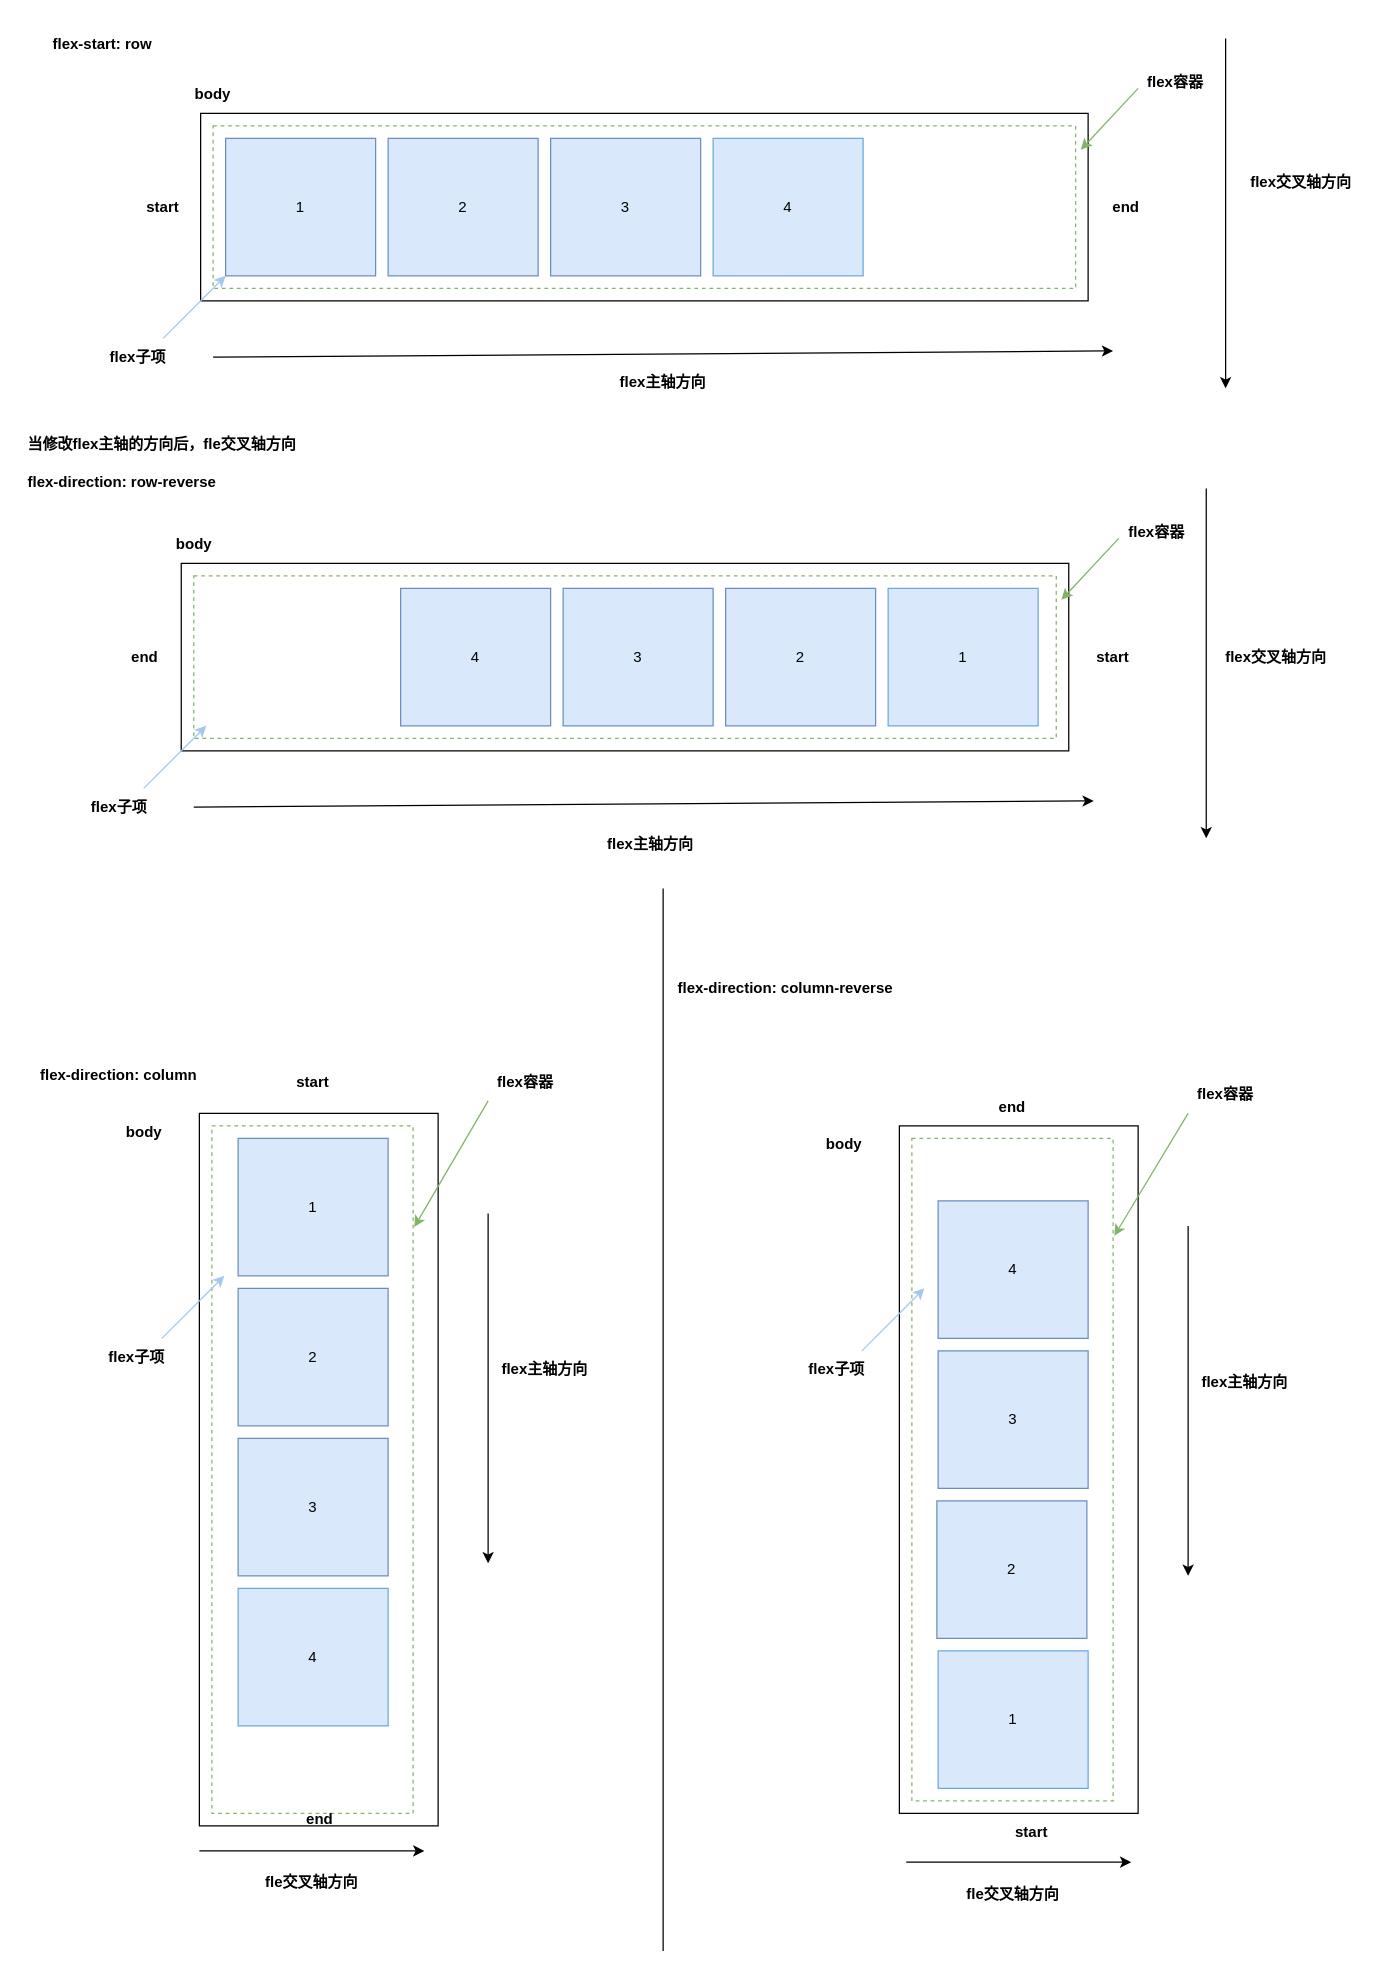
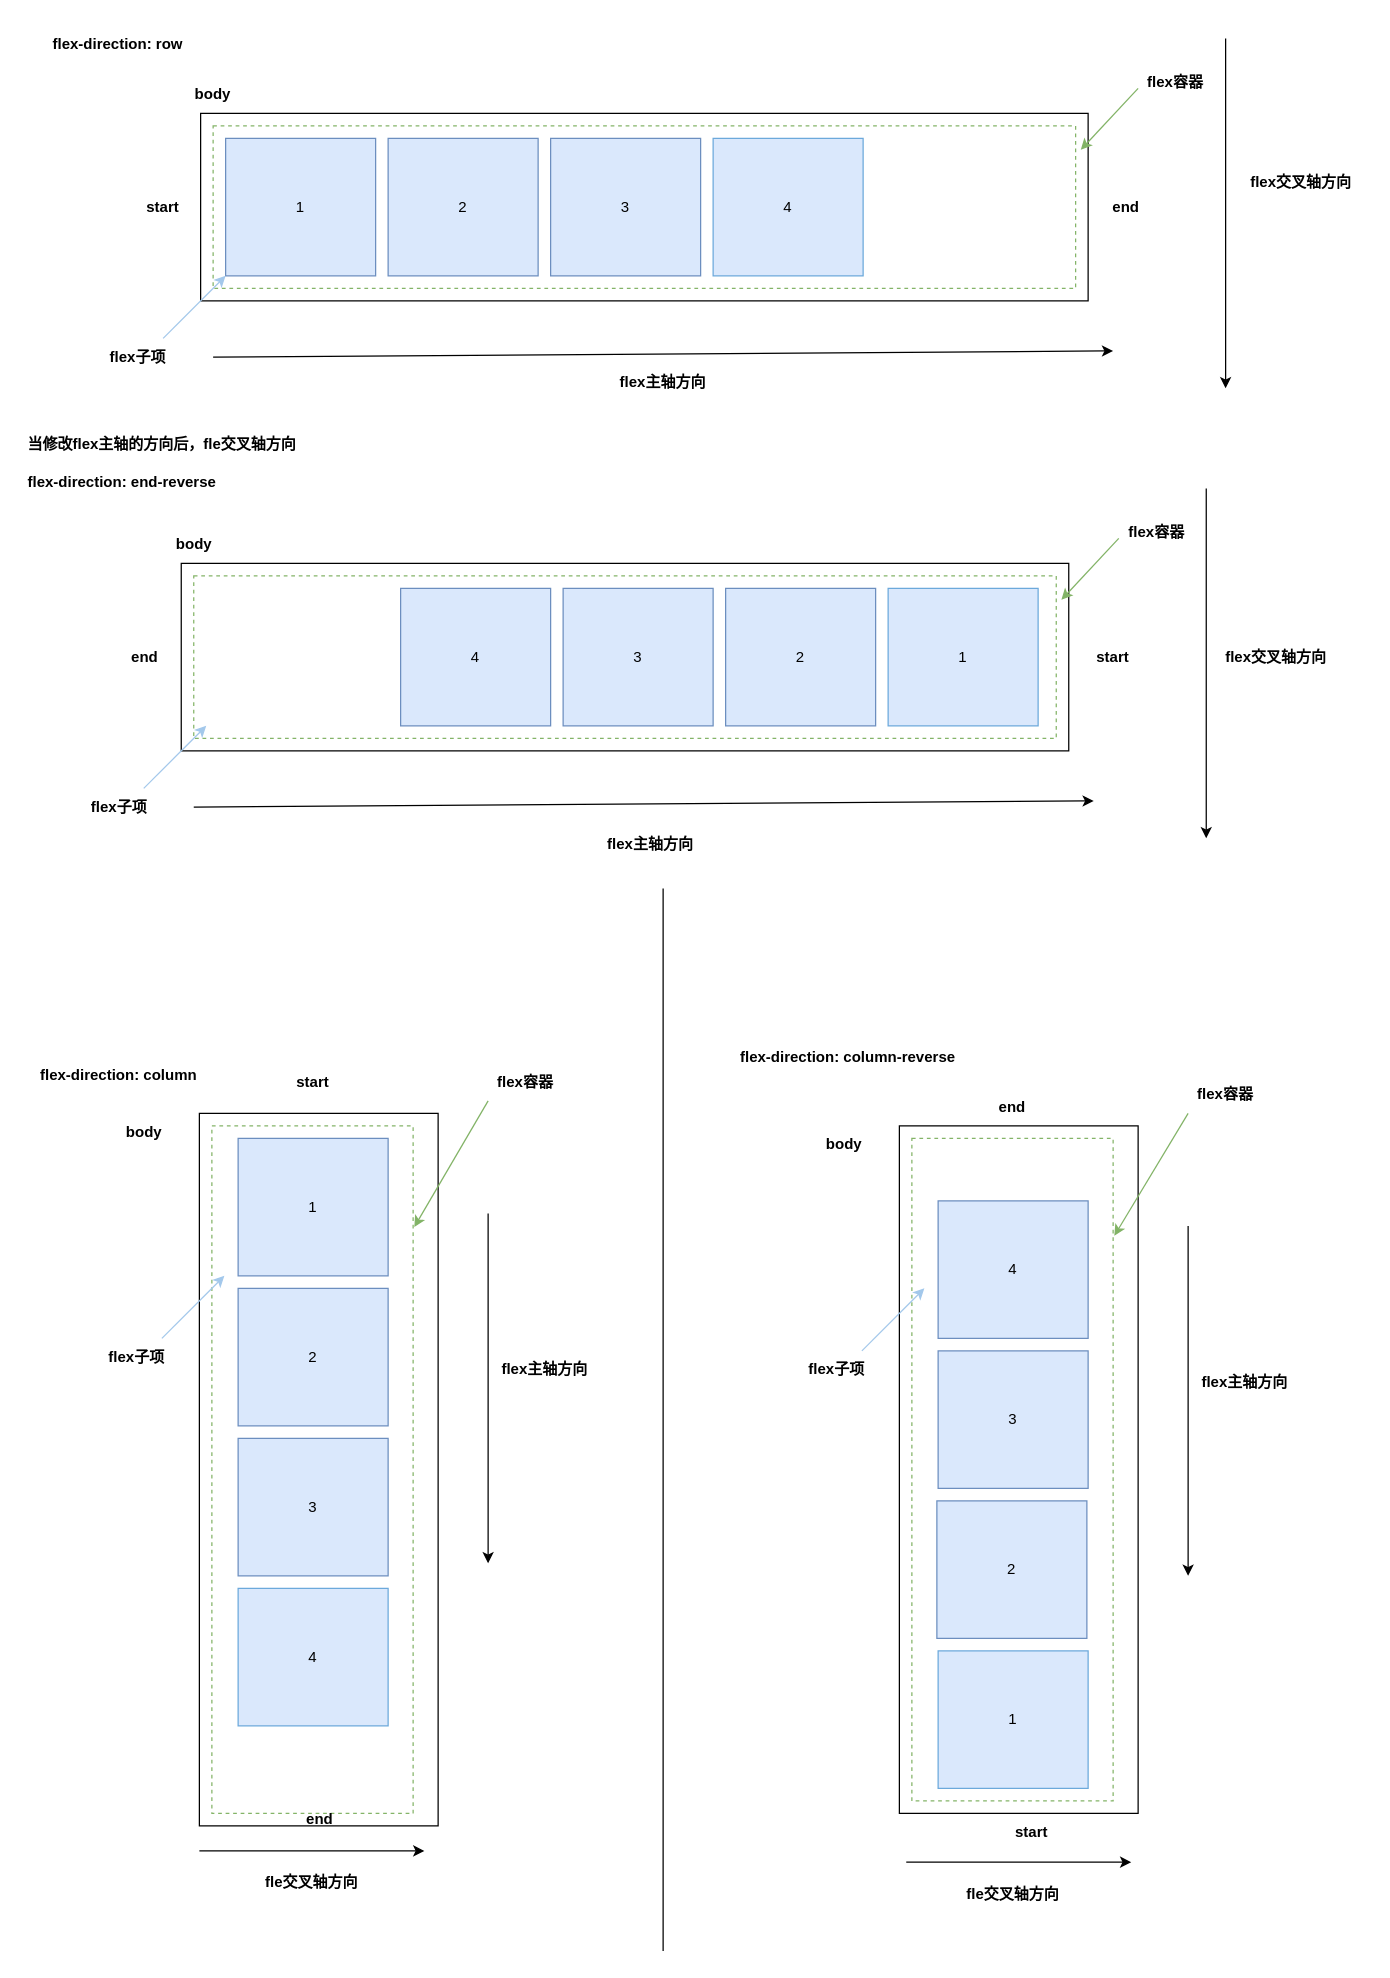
(110, 44) -> (123, 44)
(132, 482) -> (132, 482)
(801, 988) -> (863, 1057)
